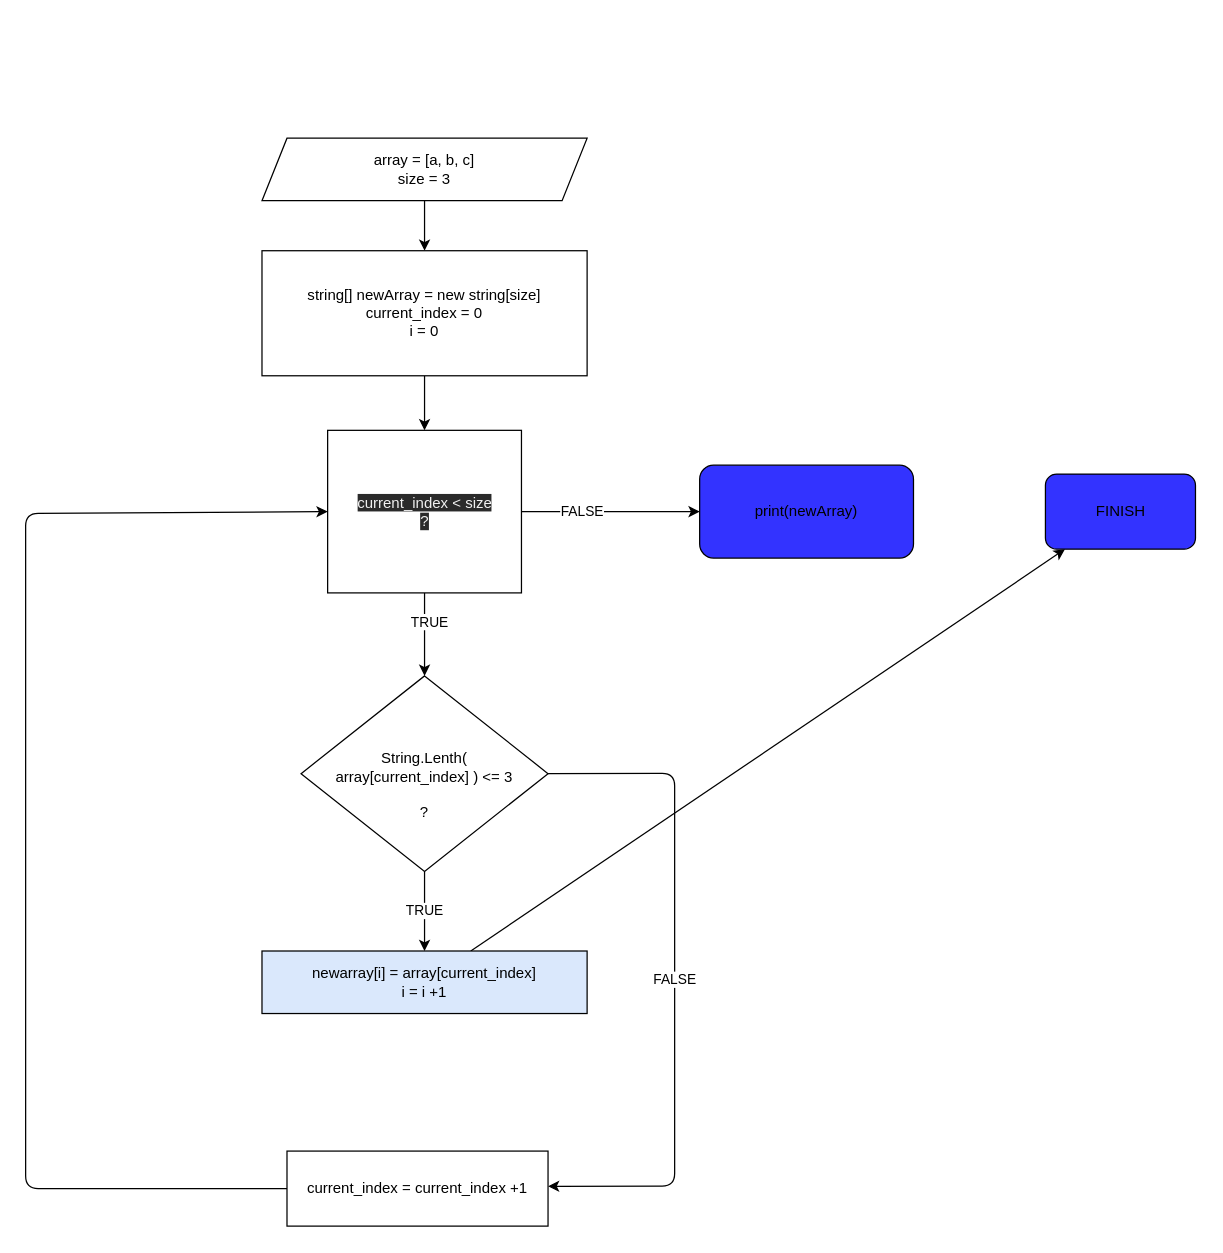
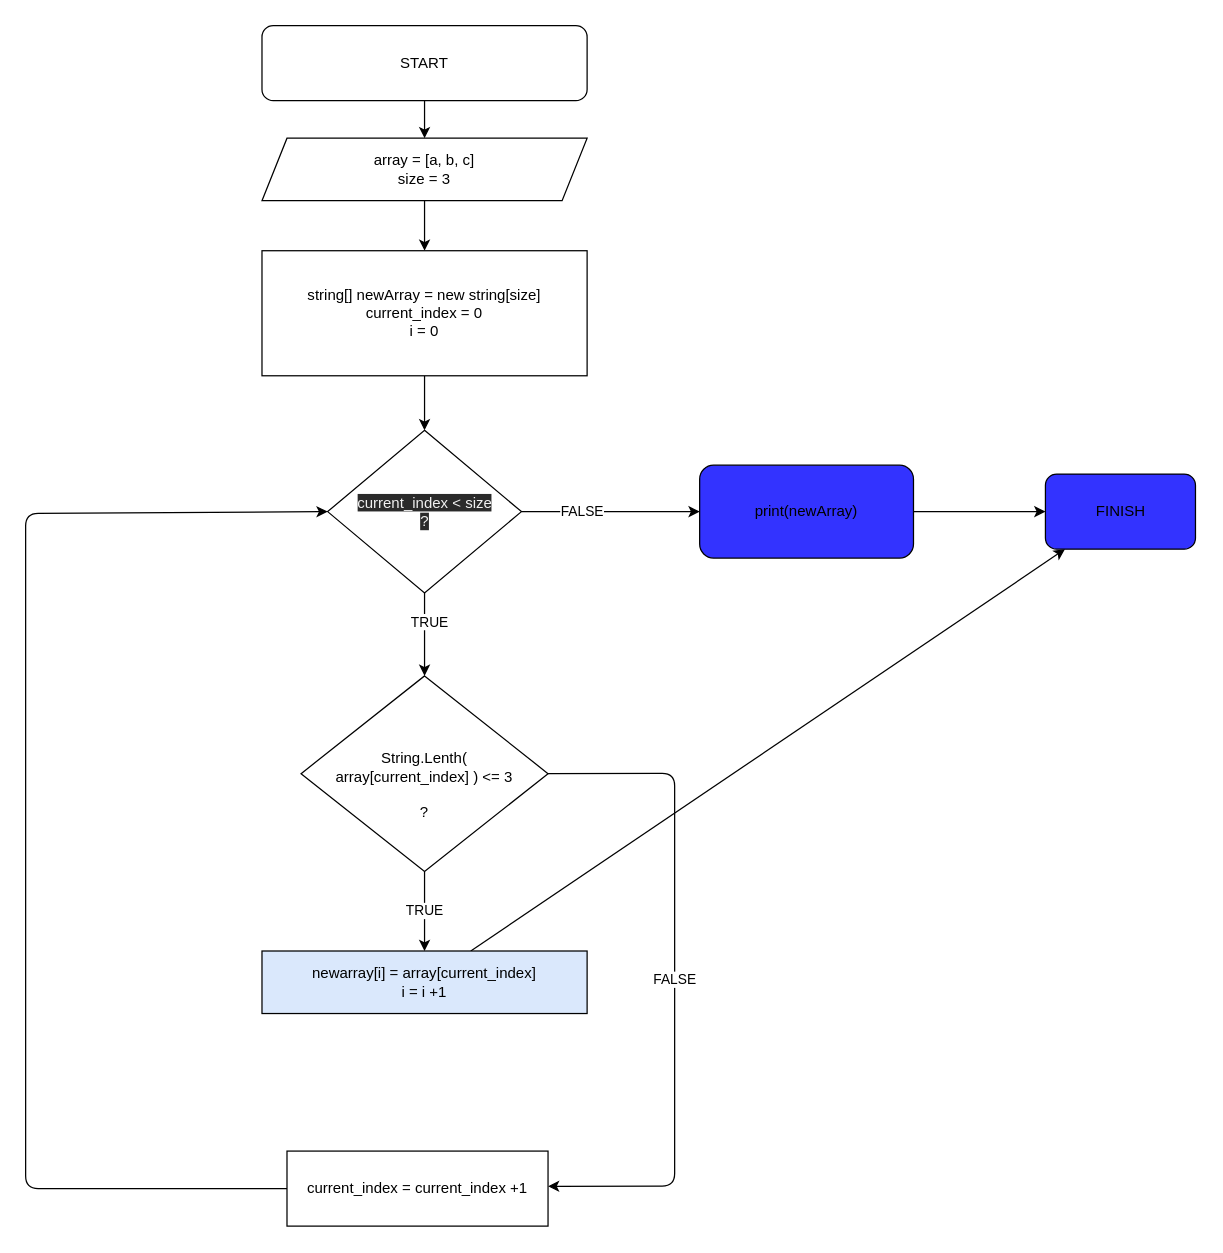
none -> (424, 63)
none -> (424, 115)
(424, 511) -> (424, 511)
none -> (975, 511)
